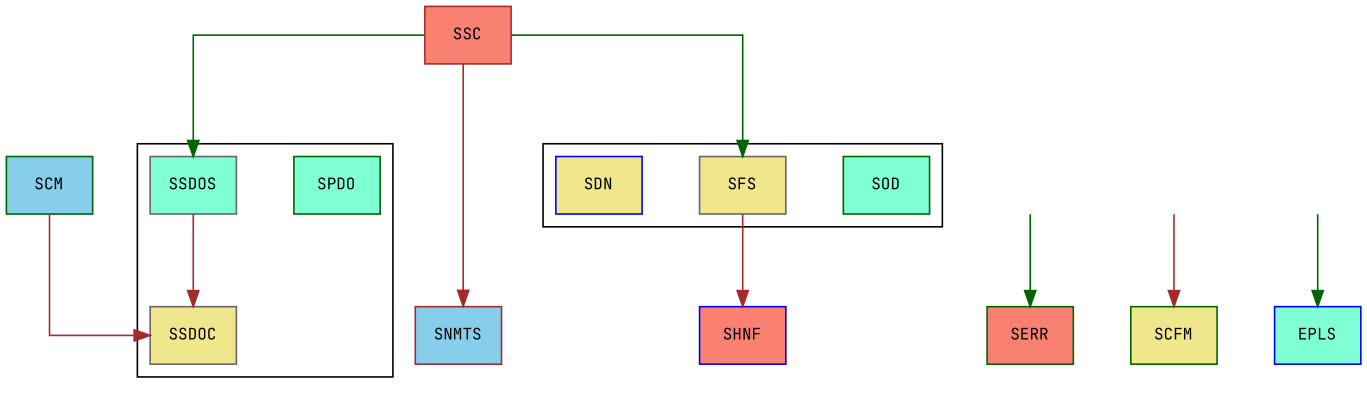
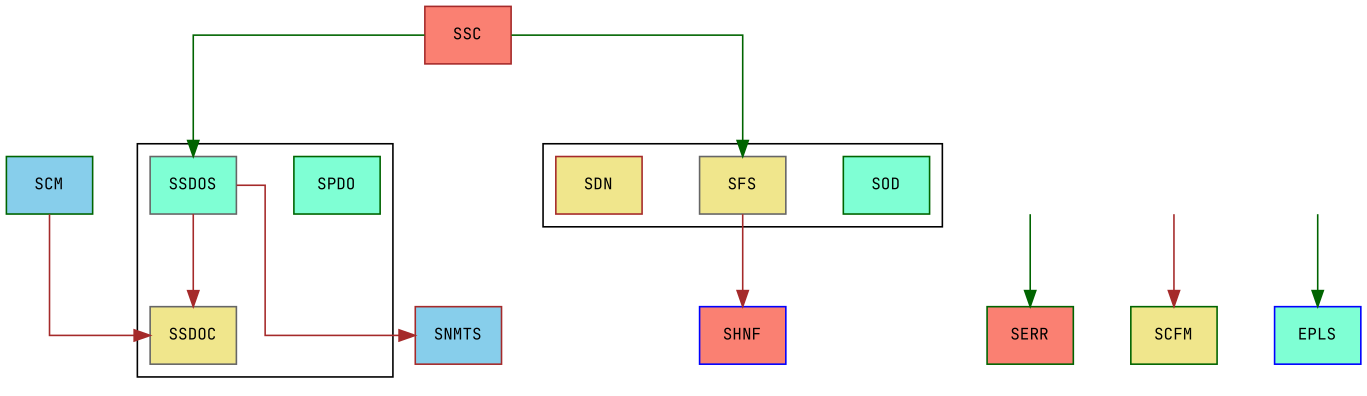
(463, 177) -> (265, 313)
(599, 185) -> (599, 185)
